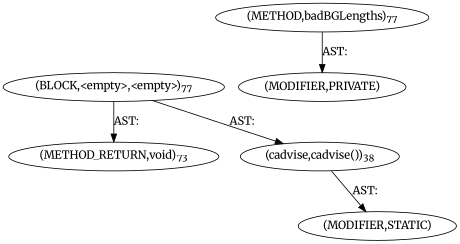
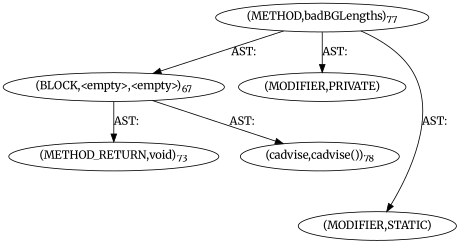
none -> (222, 51)
(187, 86) -> (187, 86)
(369, 155) -> (369, 155)
(346, 188) -> (423, 107)
